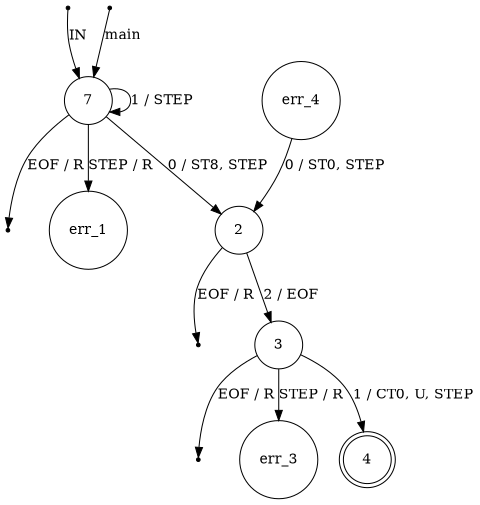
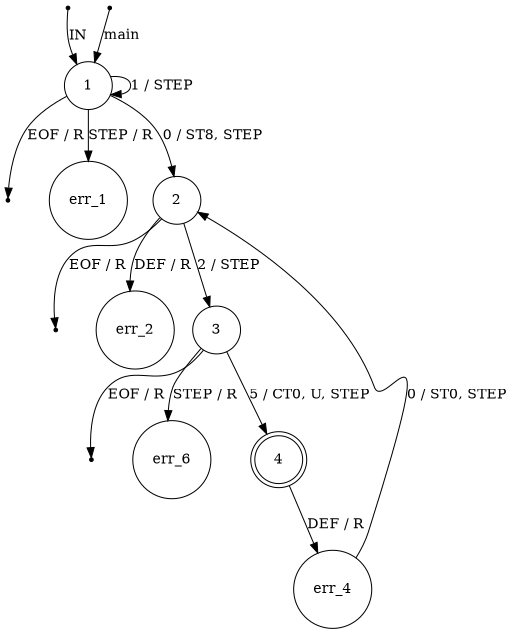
(88, 101) -> (88, 86)
(291, 295) -> (229, 265)
none -> (135, 330)
(414, 395) -> (310, 395)
(279, 460) -> (172, 460)
none -> (302, 515)
